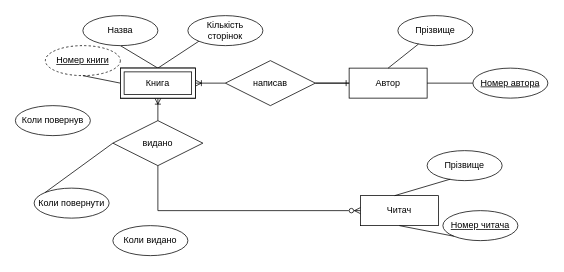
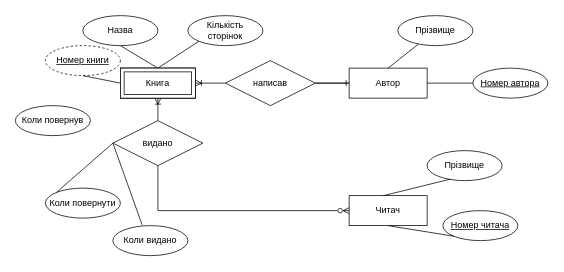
none -> (128, 184)
(72, 203) -> (83, 203)
(399, 210) -> (388, 210)
